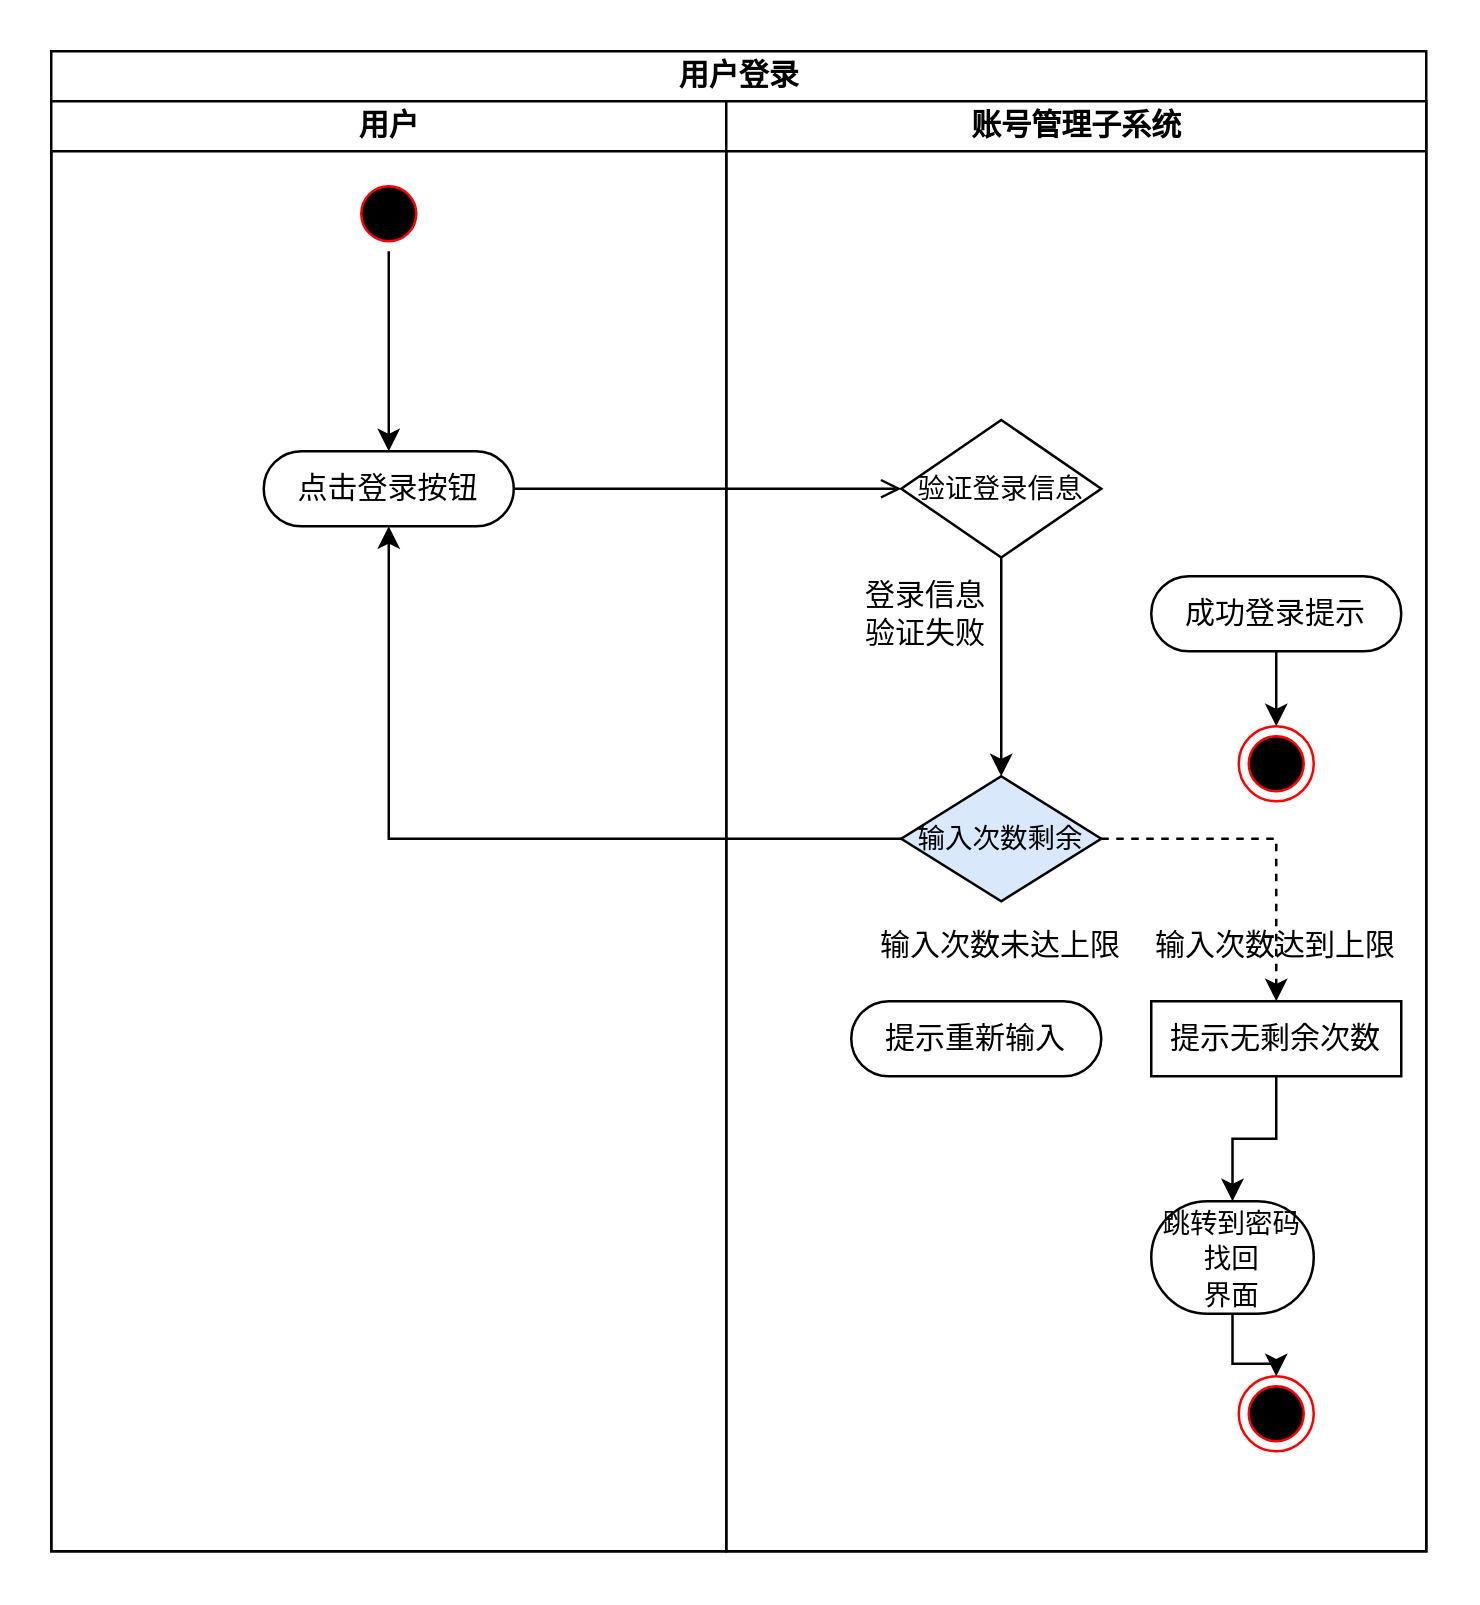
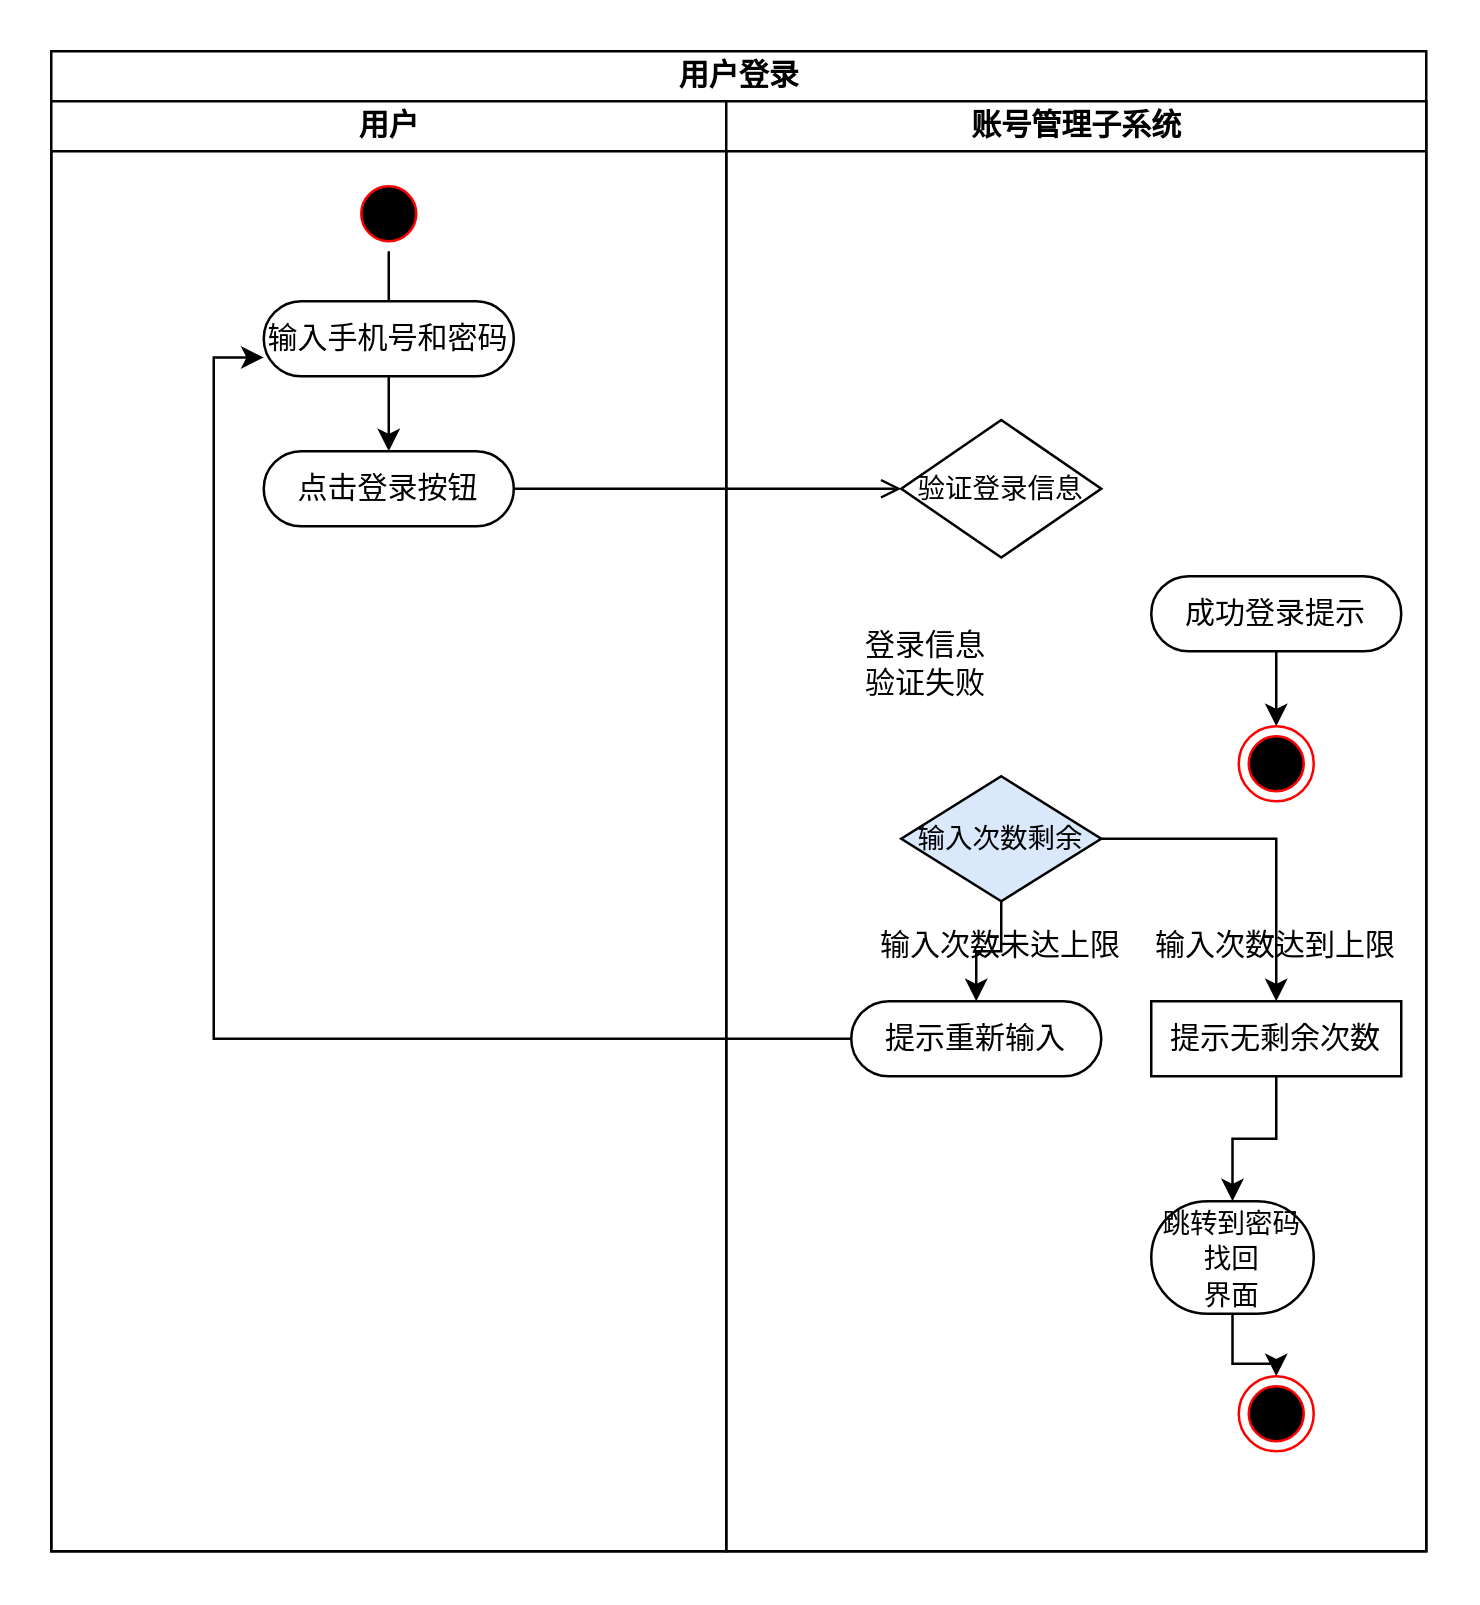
none -> (389, 339)
(926, 614) -> (926, 664)
(1001, 659) -> none
(407, 839) -> (997, 951)
(1262, 839) -> (1262, 839)
none -> (214, 935)
